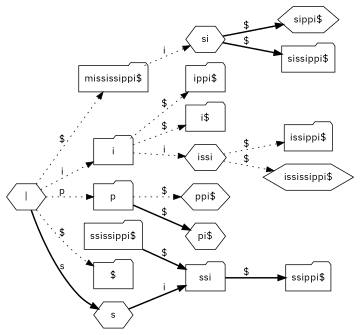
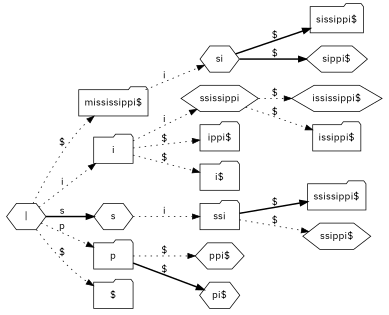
(205, 158) -> (220, 98)
(161, 258) -> (270, 208)
(252, 278) -> (270, 225)
(308, 278) -> (337, 236)
(154, 299) -> (163, 217)
